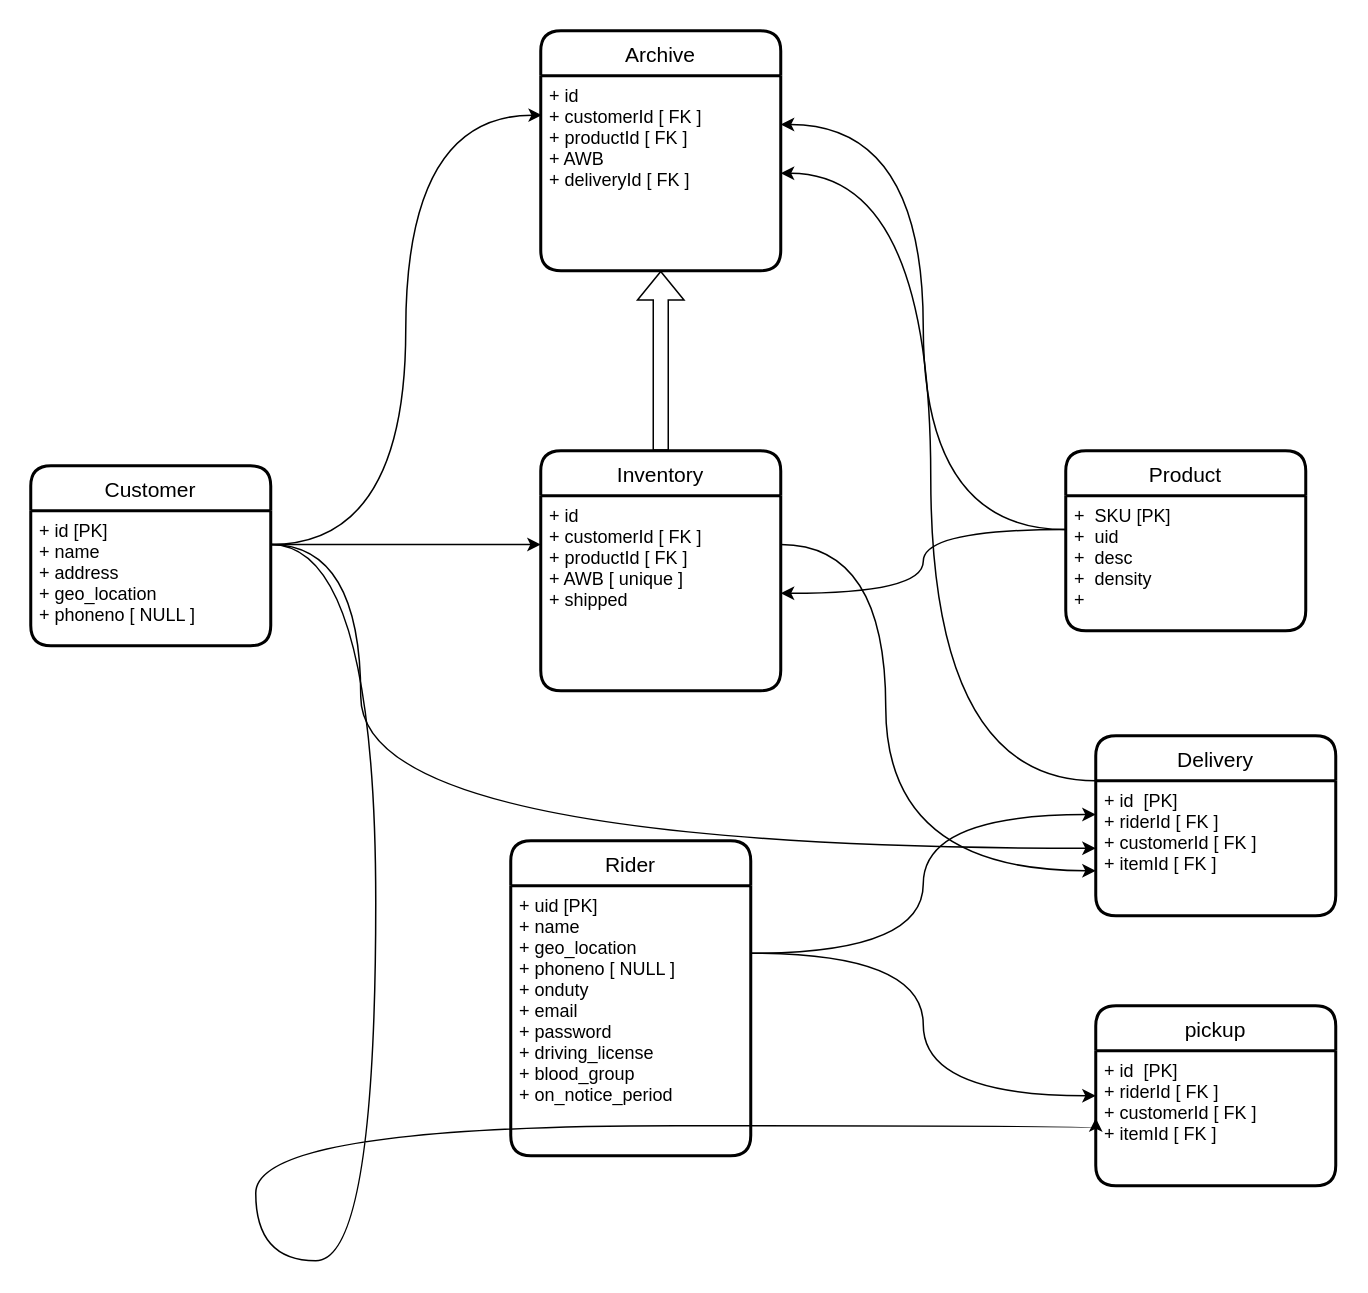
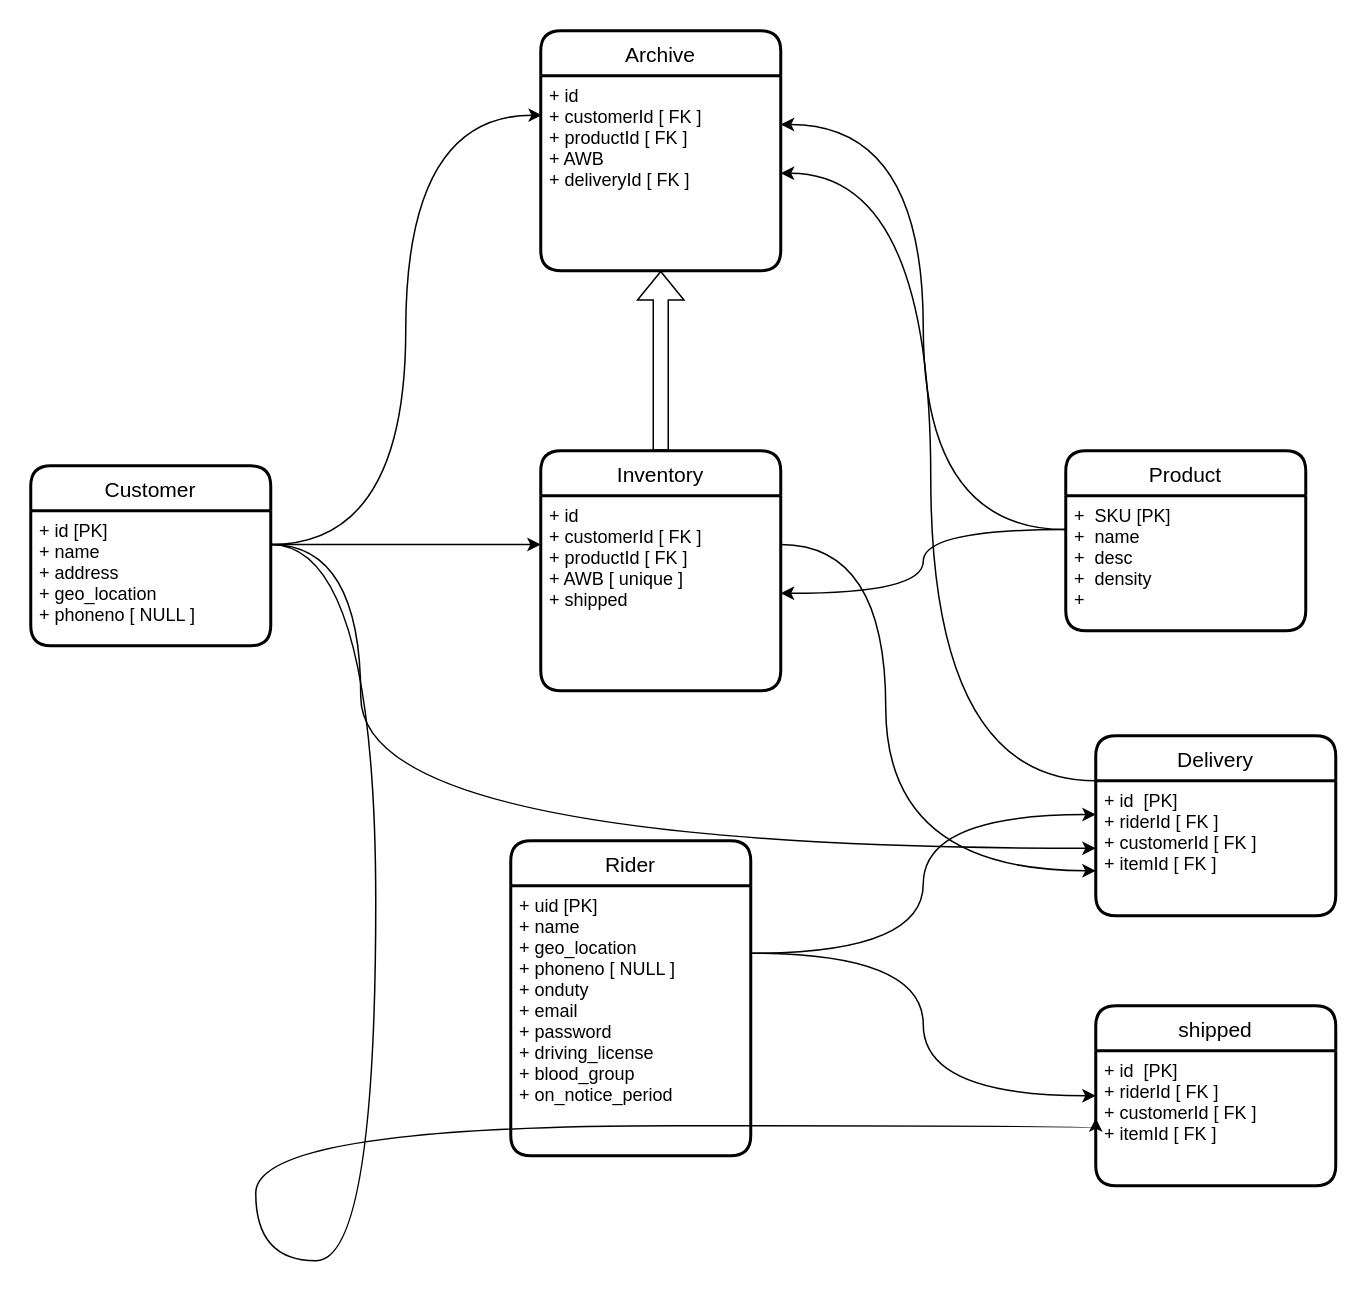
(1125, 516) -> (1125, 516)
(1215, 1030) -> (1215, 1030)
